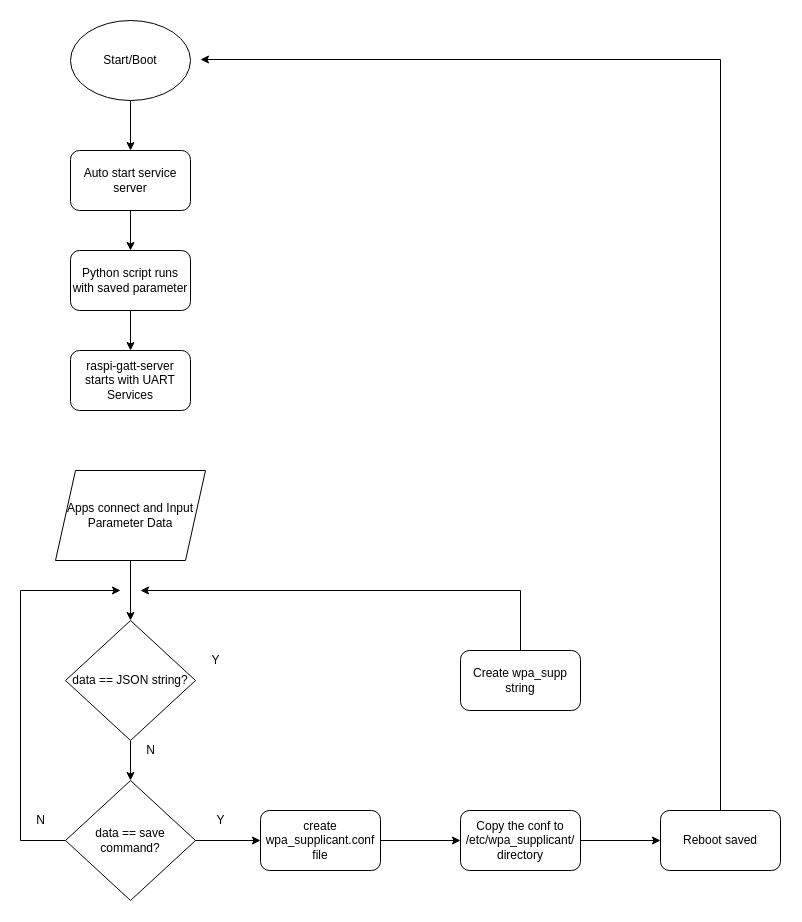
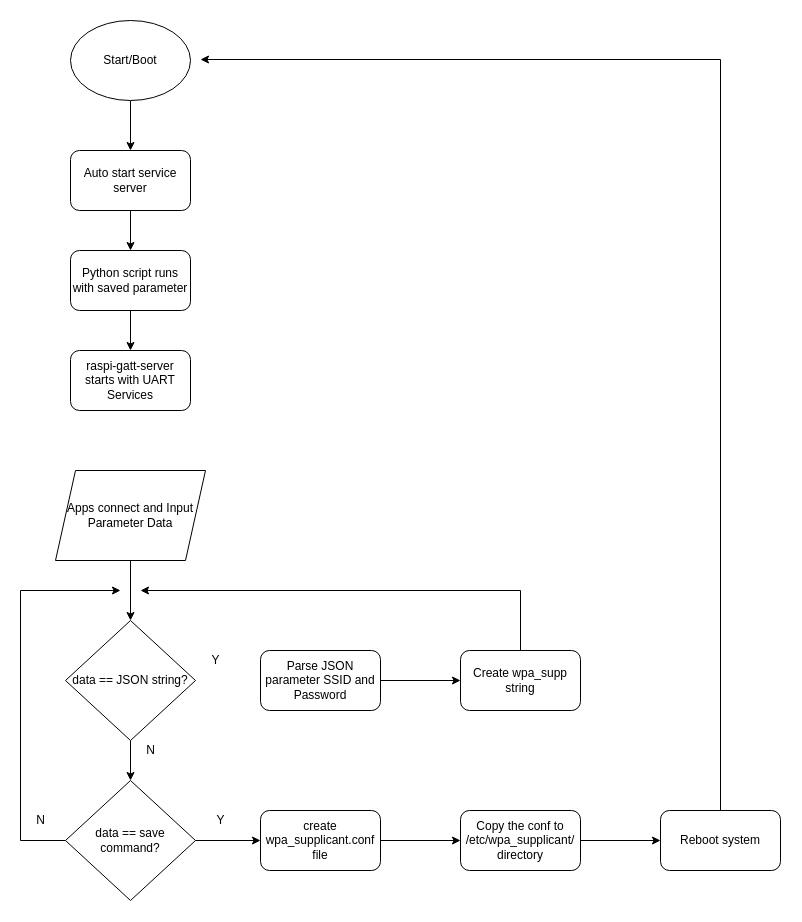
none -> (321, 681)
none -> (417, 681)
(721, 841) -> (721, 841)
